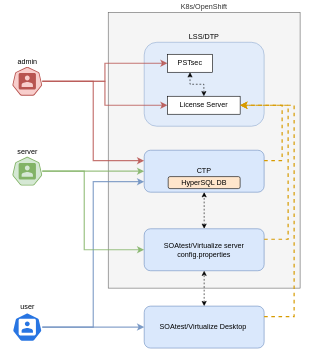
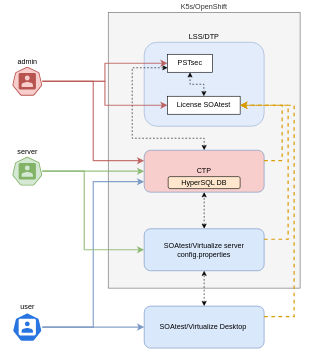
(204, 6) -> (204, 6)
(204, 105) -> (204, 105)
none -> (204, 145)
(204, 171) -> (204, 171)
